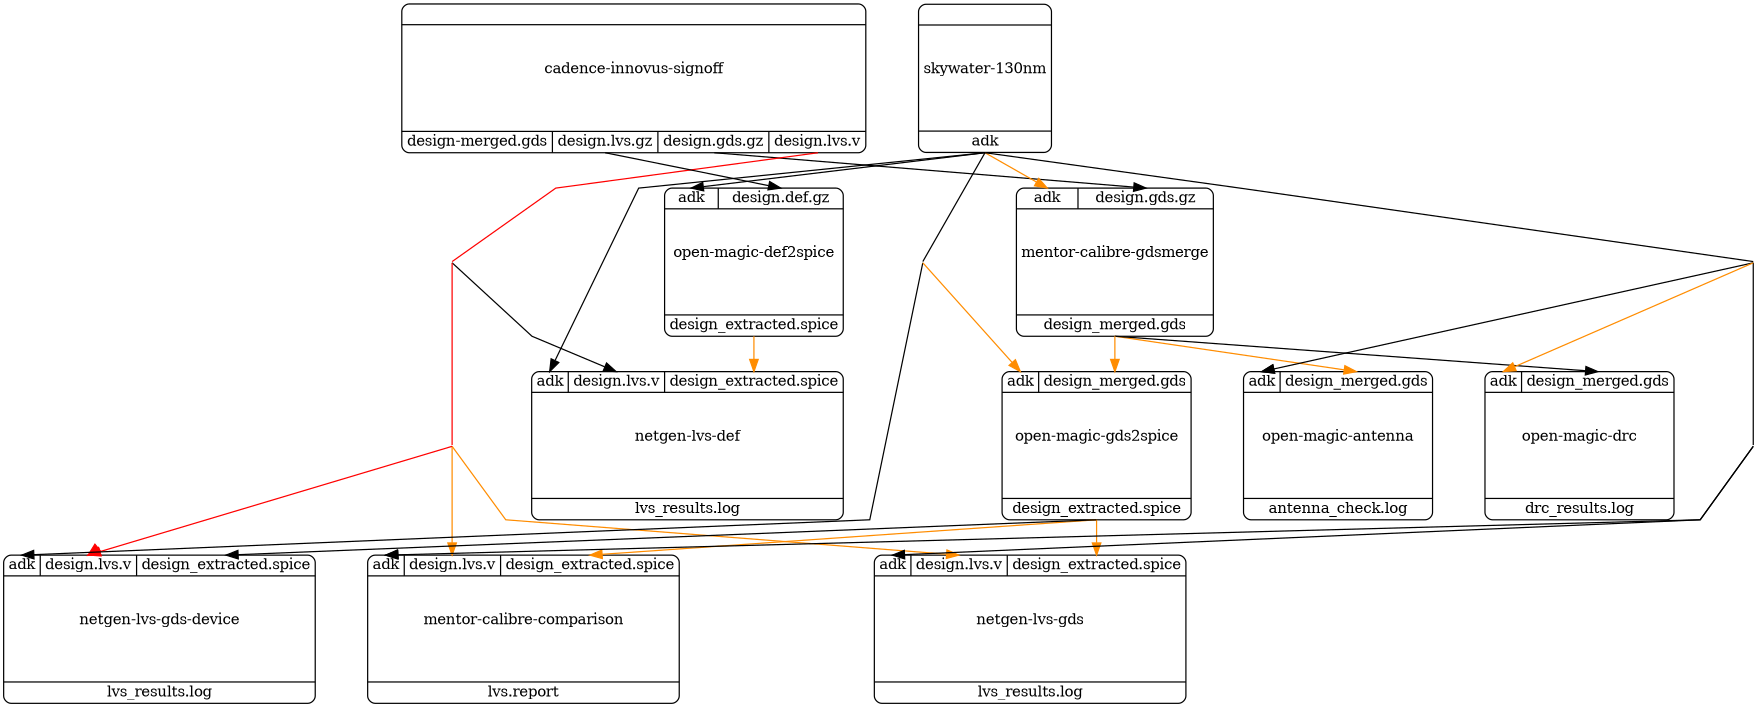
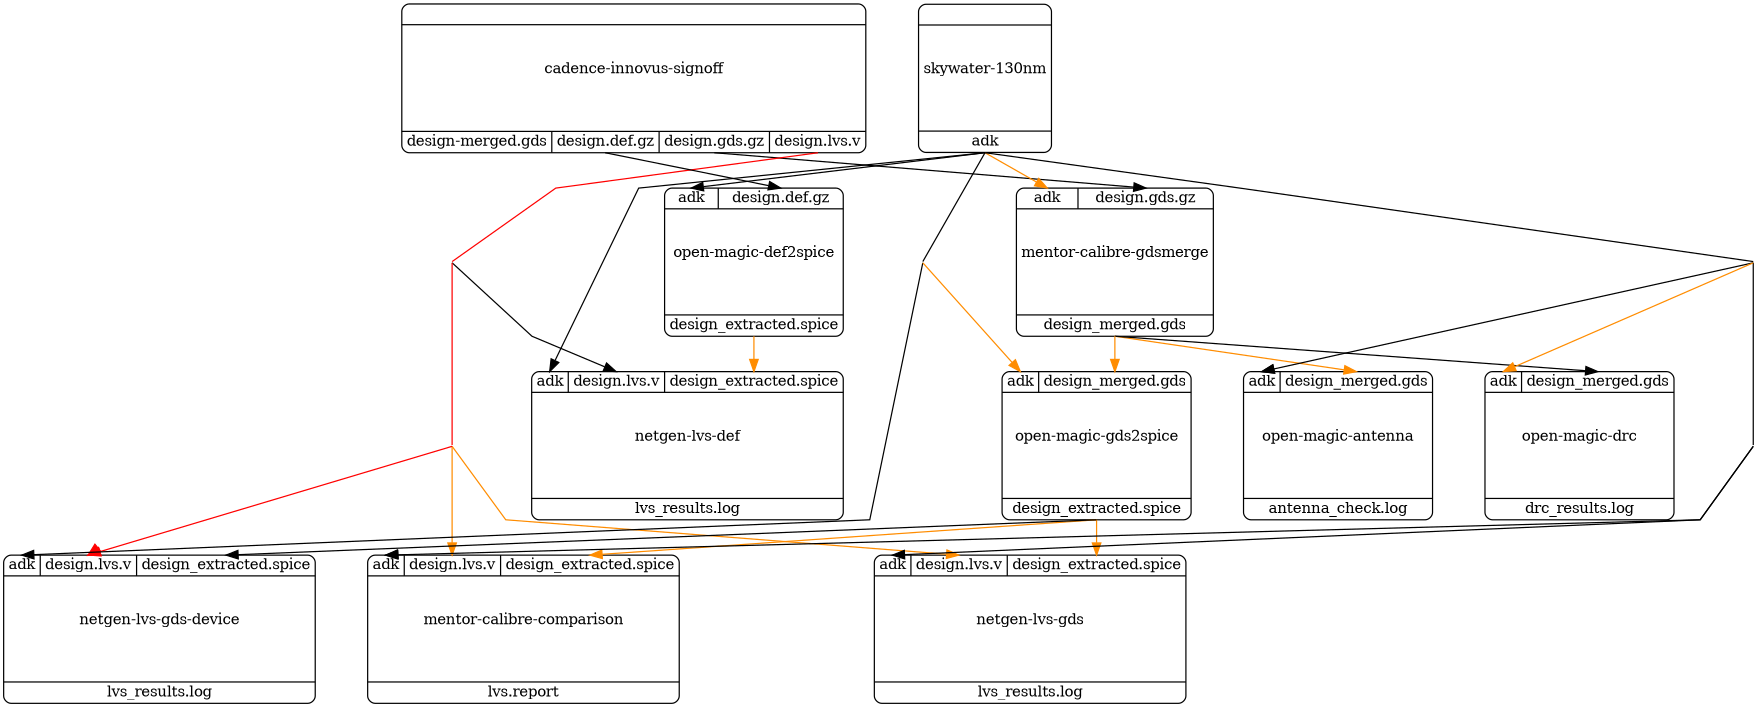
(605, 141) -> (605, 141)
